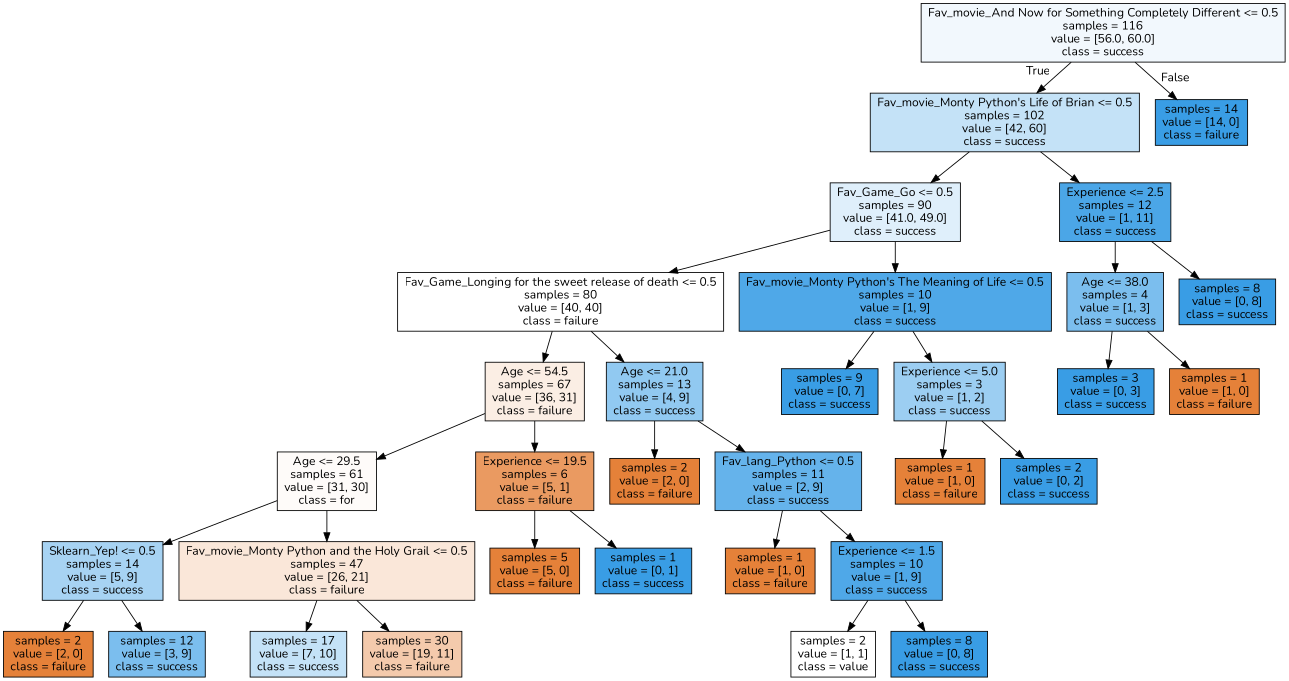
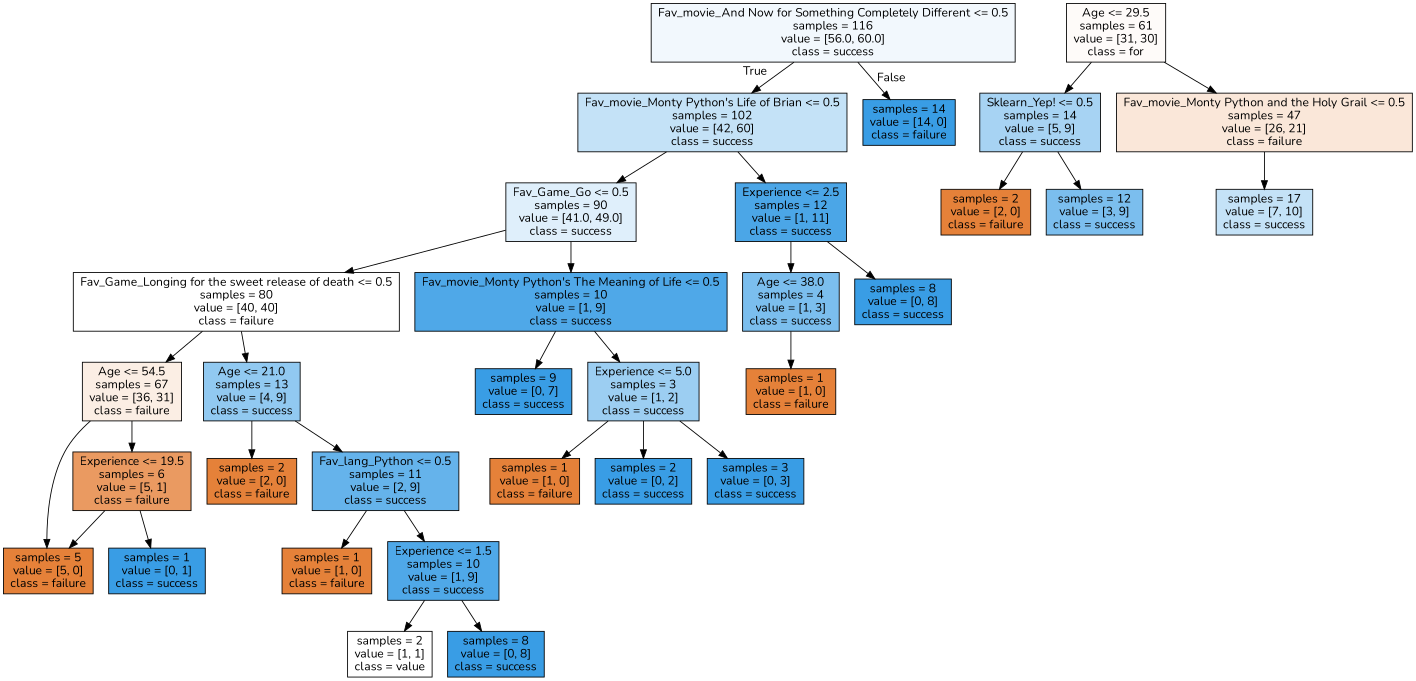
(1111, 346) -> (700, 437)
(435, 435) -> (55, 475)
(412, 654) -> none
